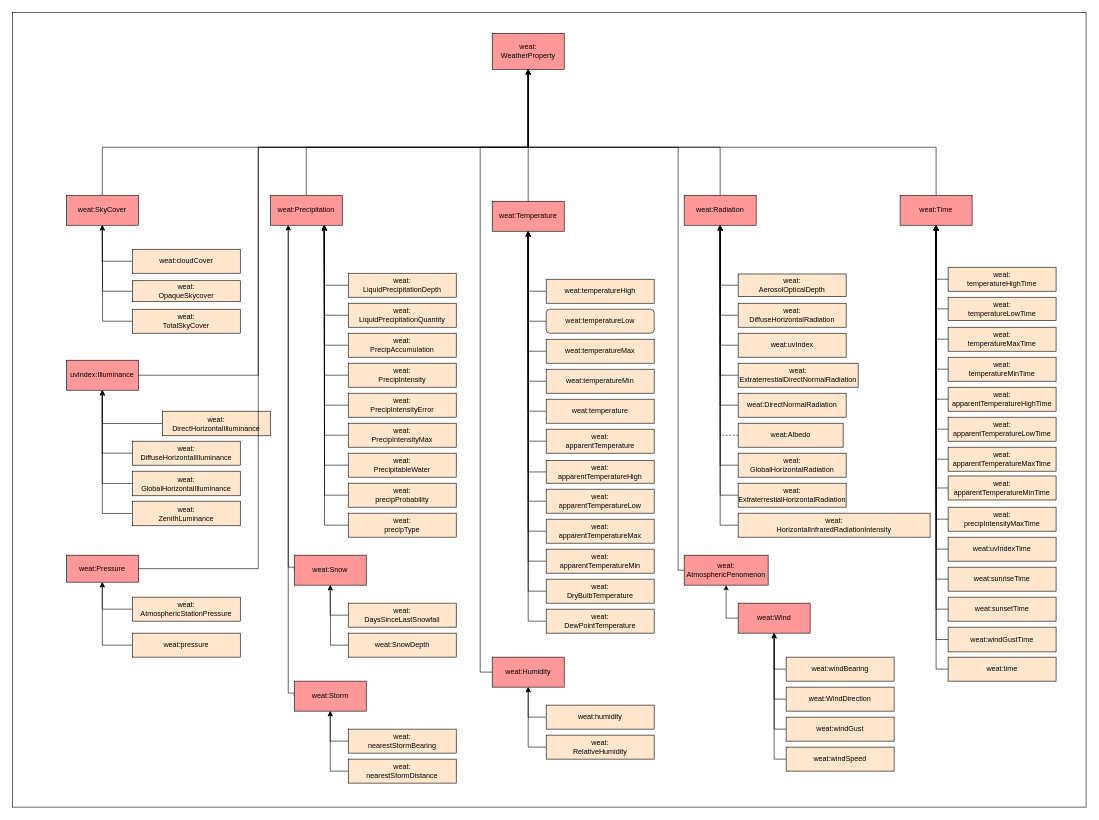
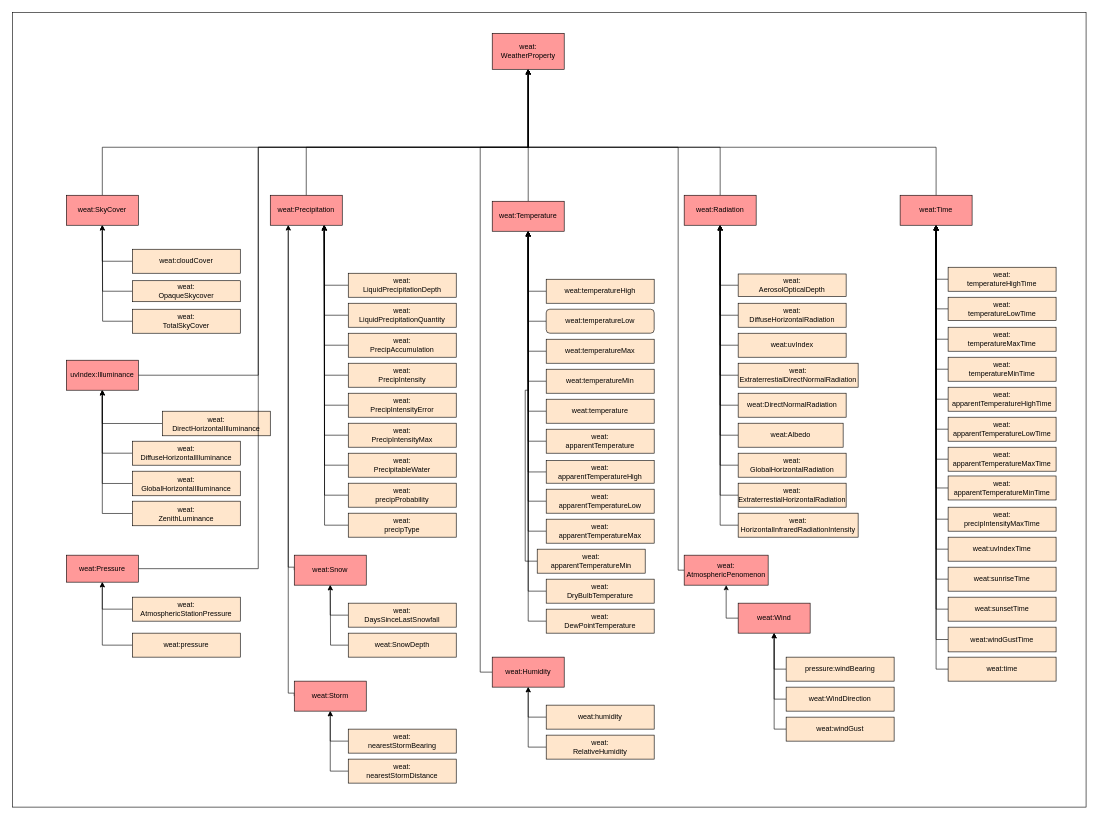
(730, 435) -> (730, 435)
(834, 525) -> (798, 525)
(600, 561) -> (591, 561)
(840, 669) -> (840, 669)
(774, 751) -> none
(840, 759) -> none
